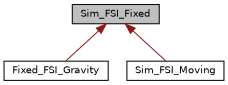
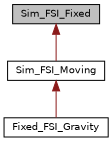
(82, 46) -> (56, 104)
